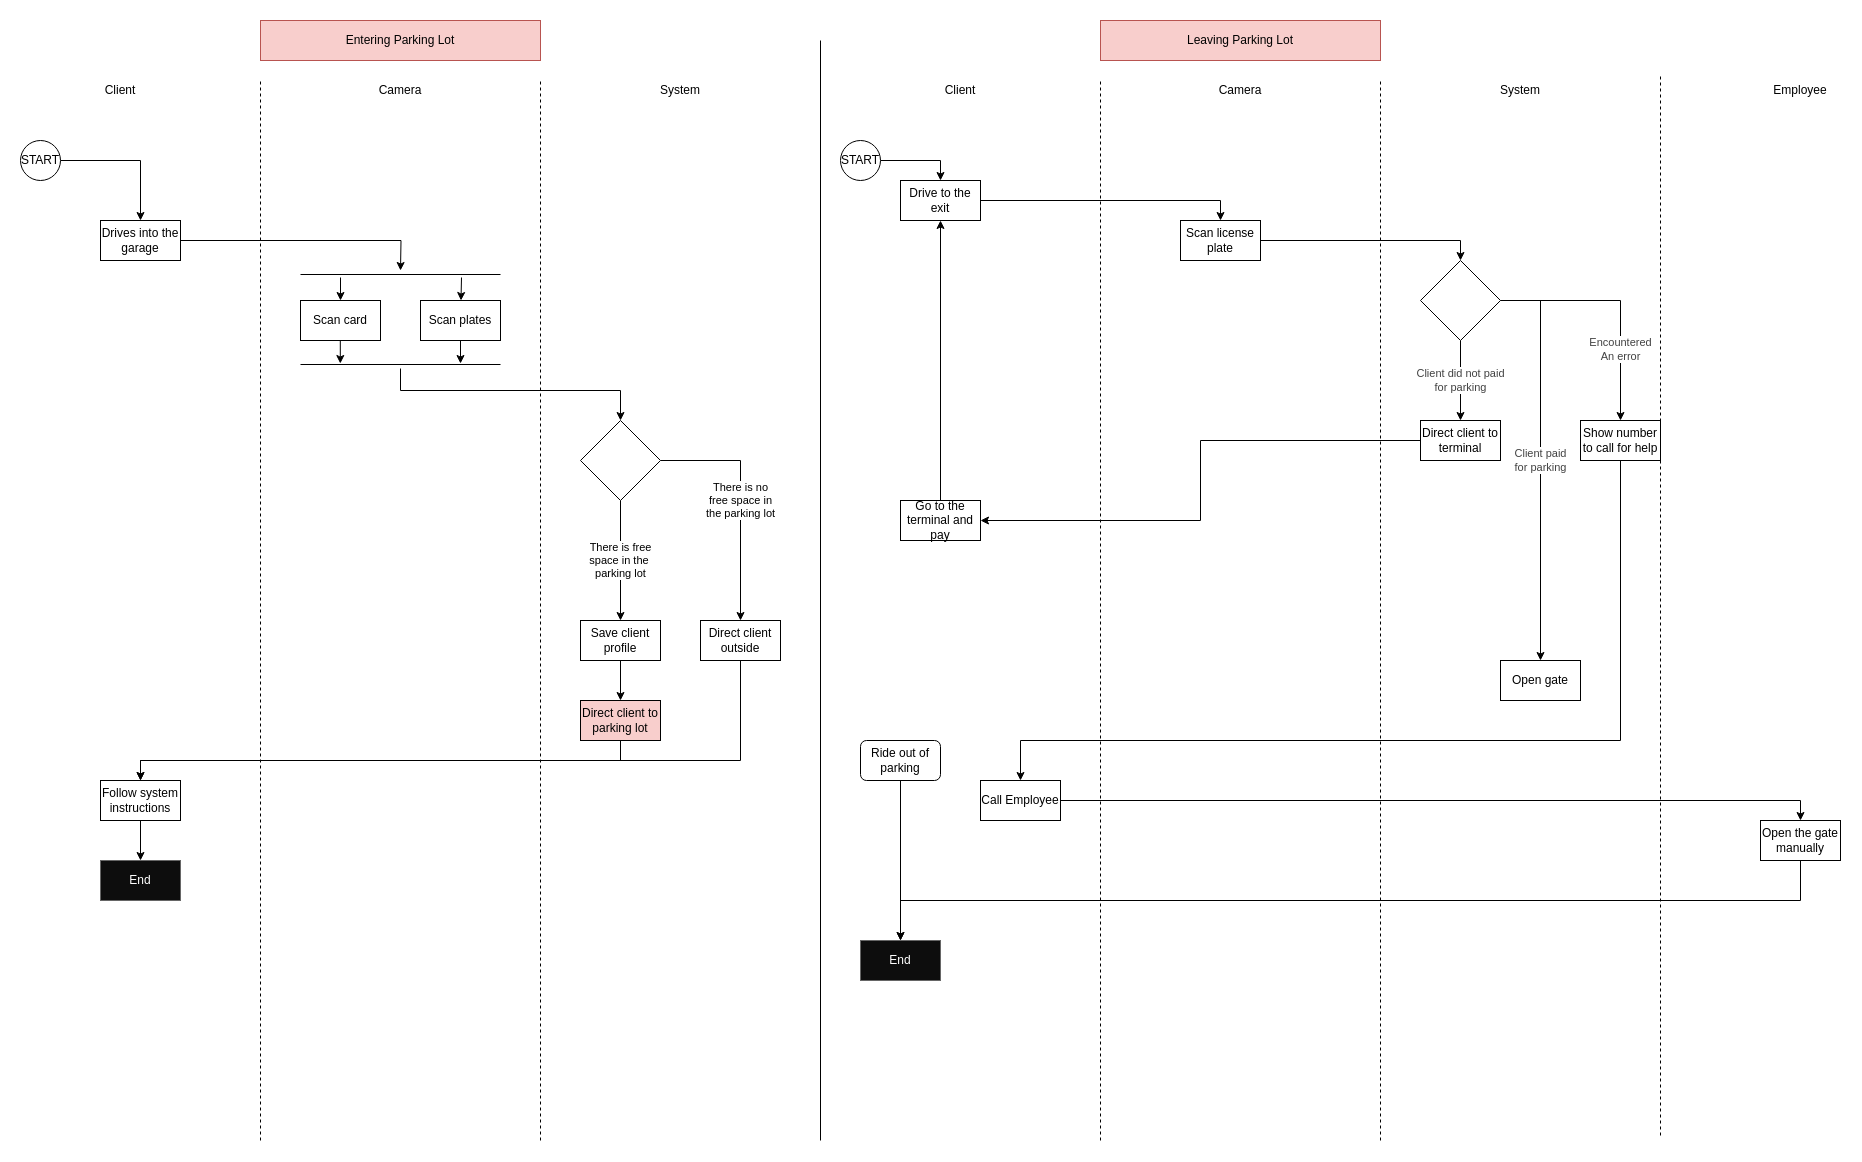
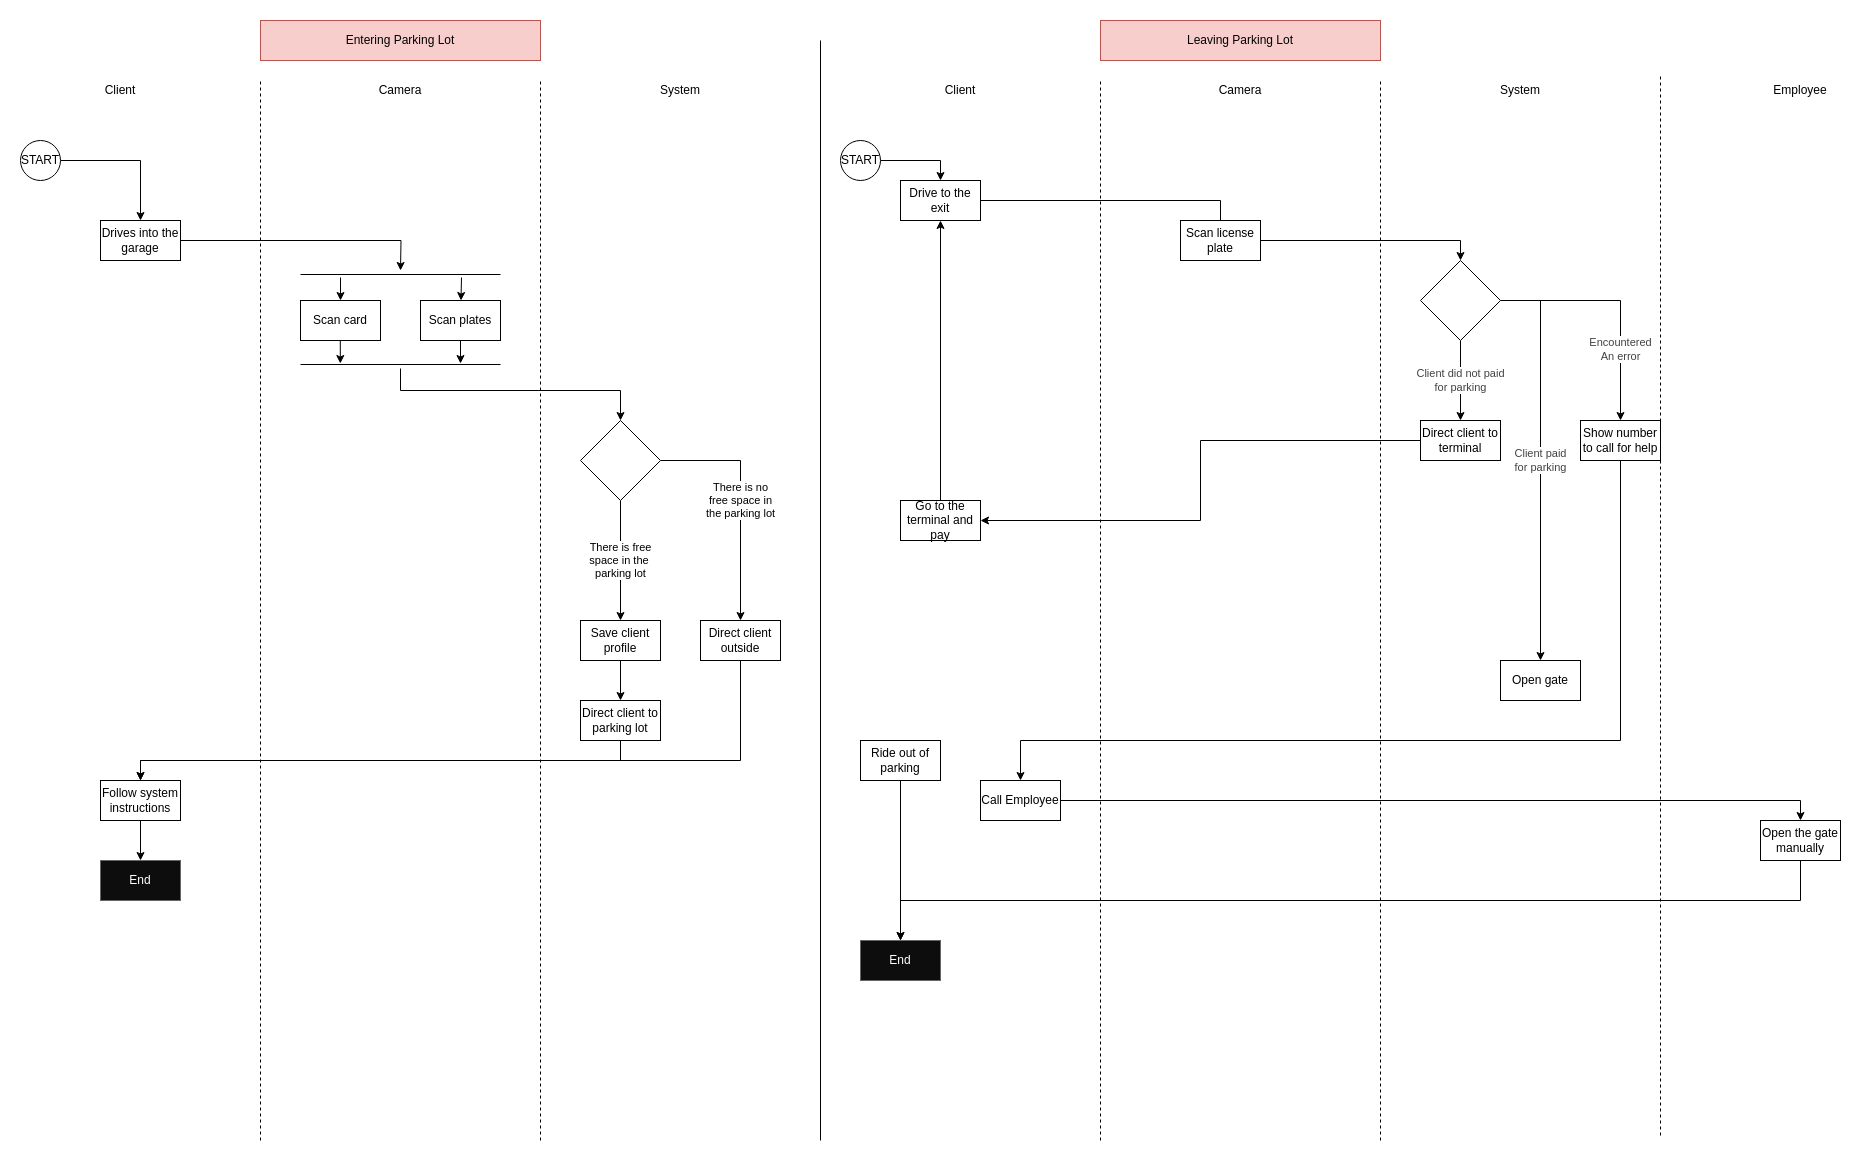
(1221, 212) -> (1221, 215)
(621, 721) -> (621, 721)
(901, 761) -> (901, 761)
